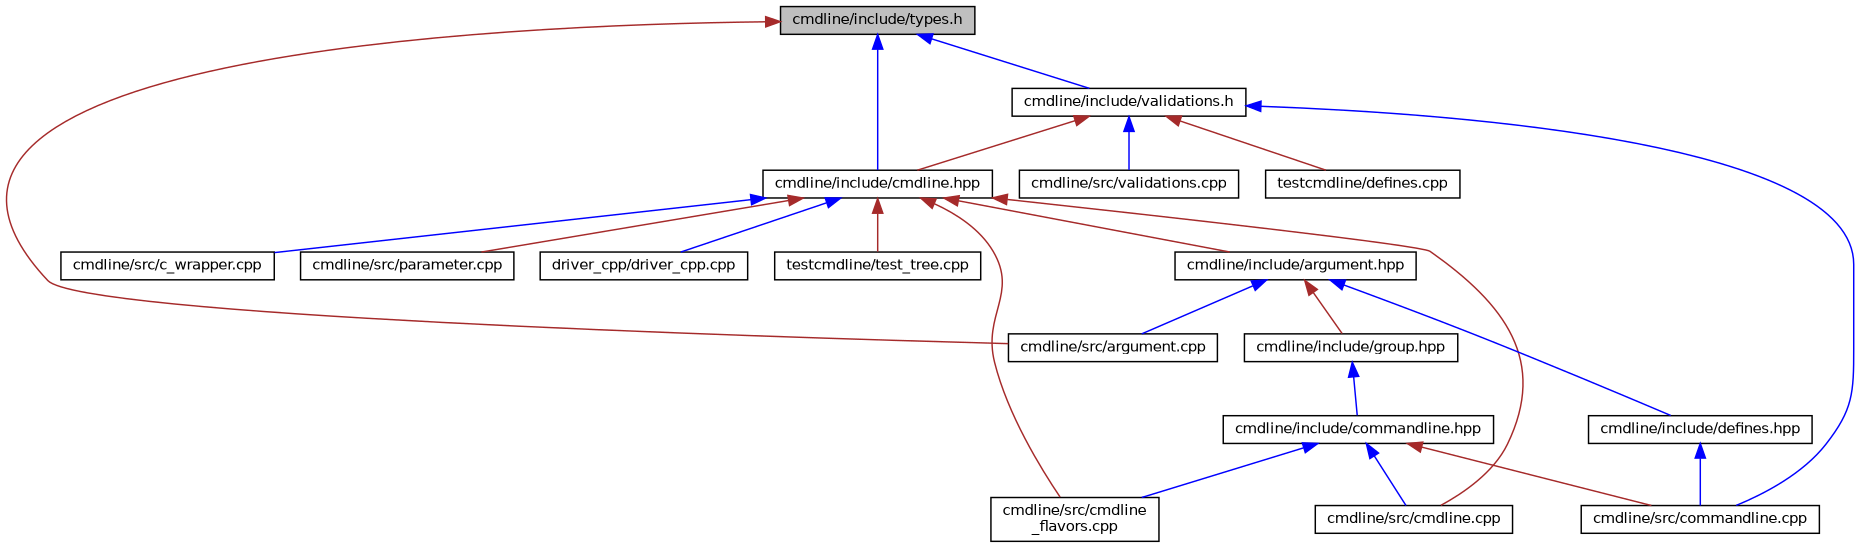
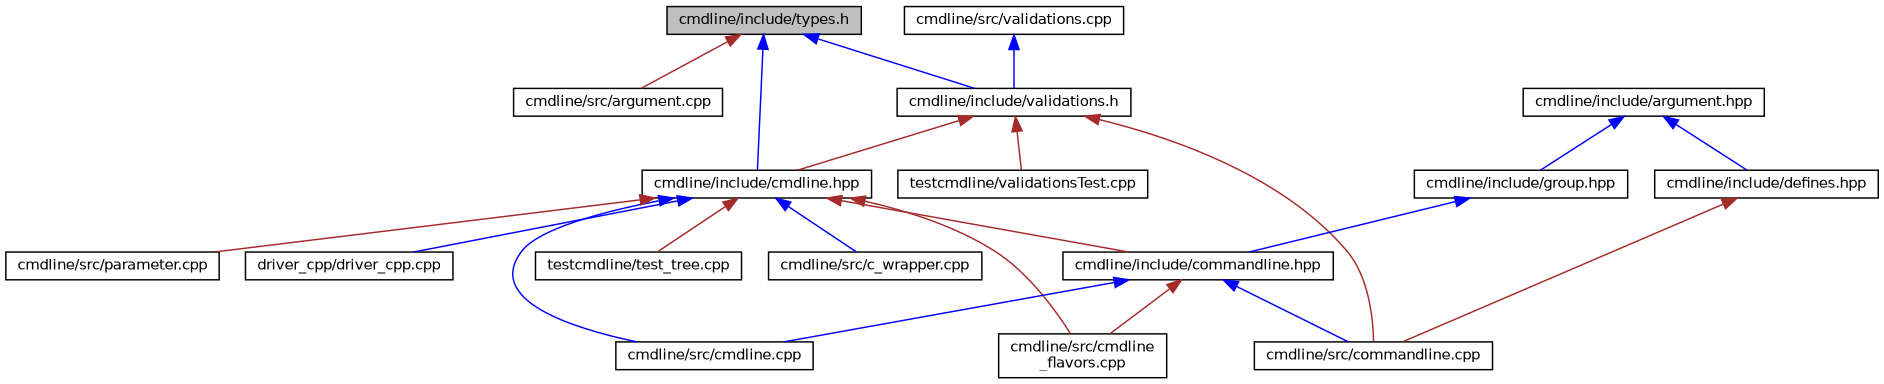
(1129, 151) -> (1014, 69)
(1724, 165) -> (1275, 191)
(1363, 184) -> (1023, 184)
(1094, 226) -> (985, 226)
(1379, 243) -> (516, 263)
(1197, 310) -> none
(1328, 313) -> (1576, 147)
(1223, 473) -> (1140, 311)
(1537, 476) -> (1292, 314)
(1700, 482) -> (1563, 273)
